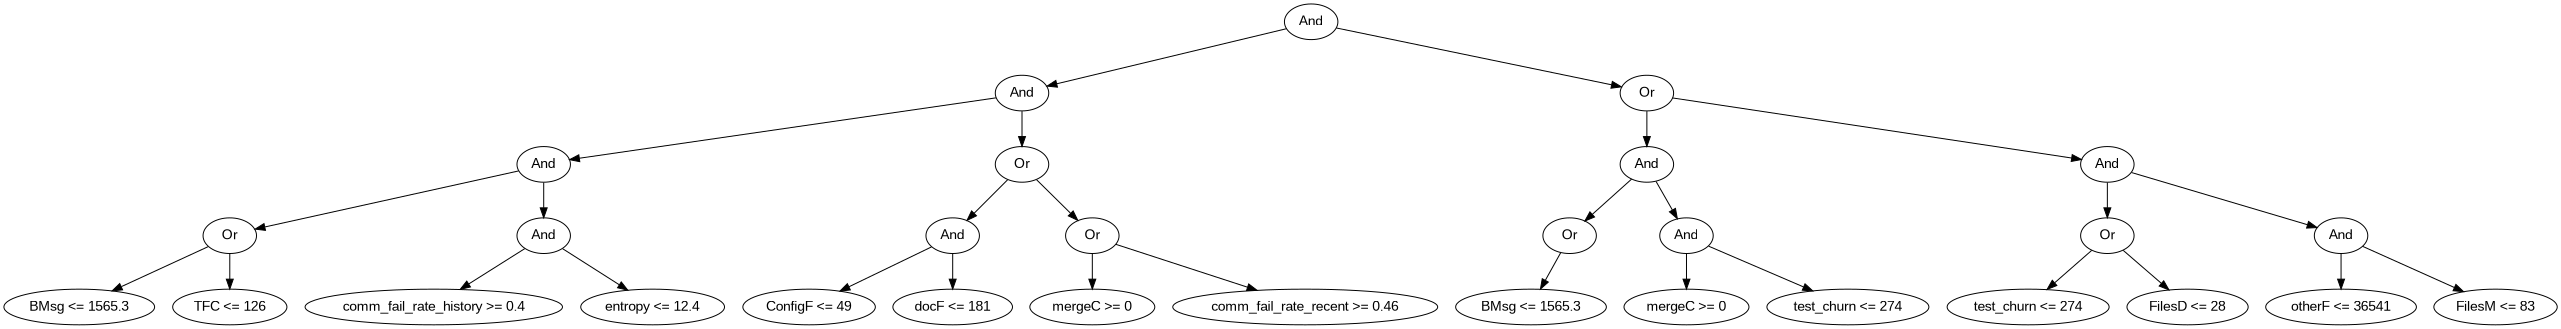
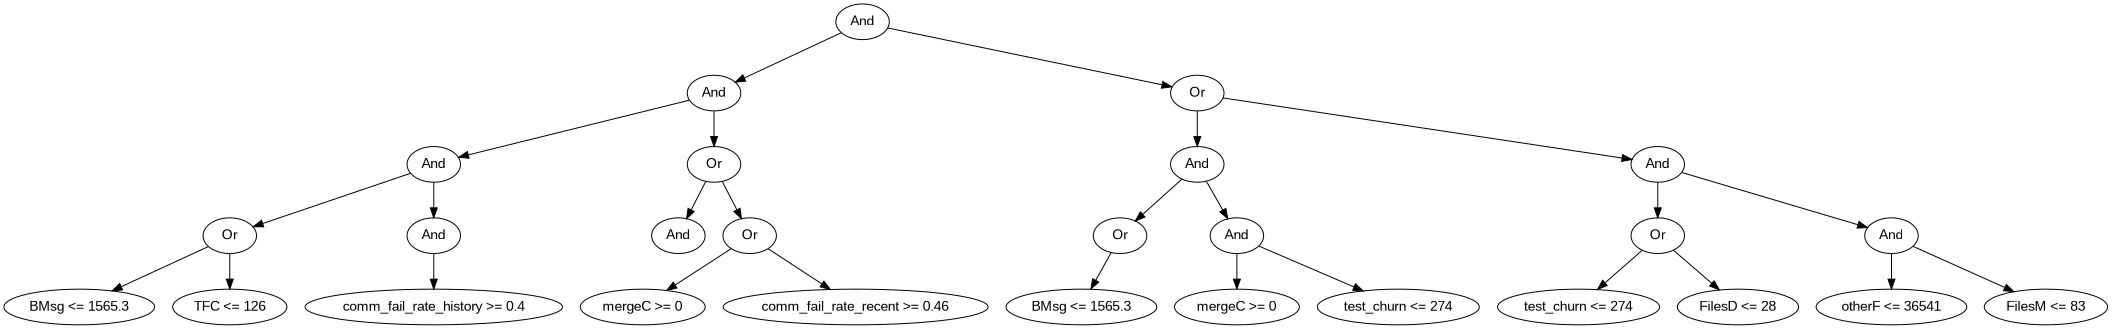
(653, 307) -> none
(809, 307) -> none
(953, 307) -> none
